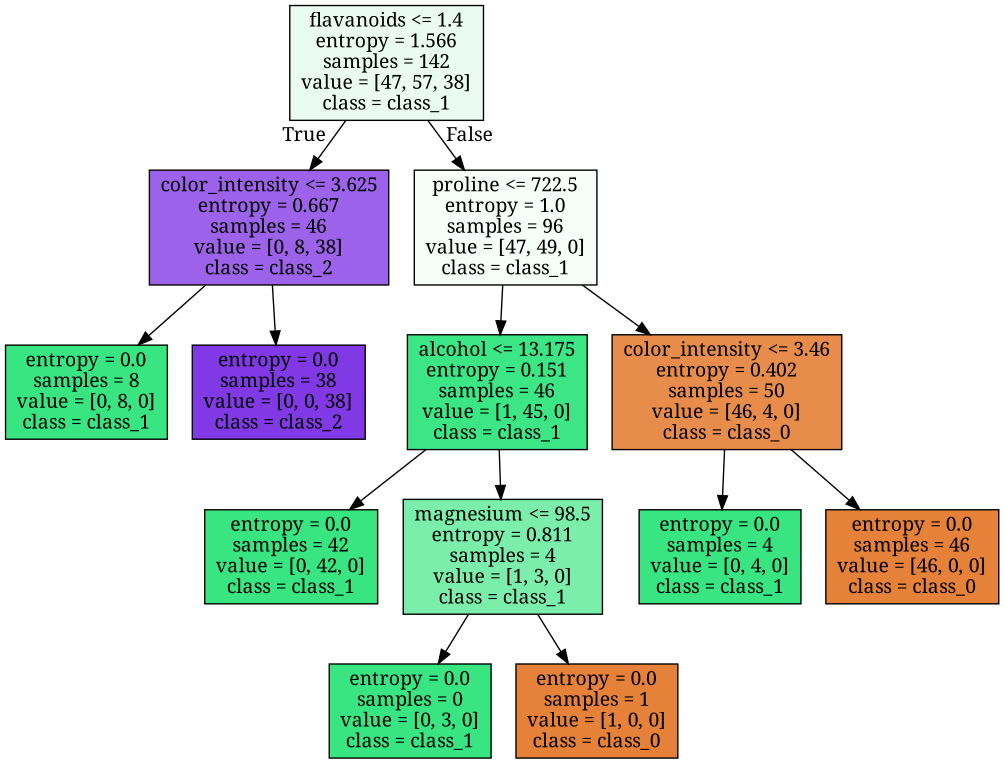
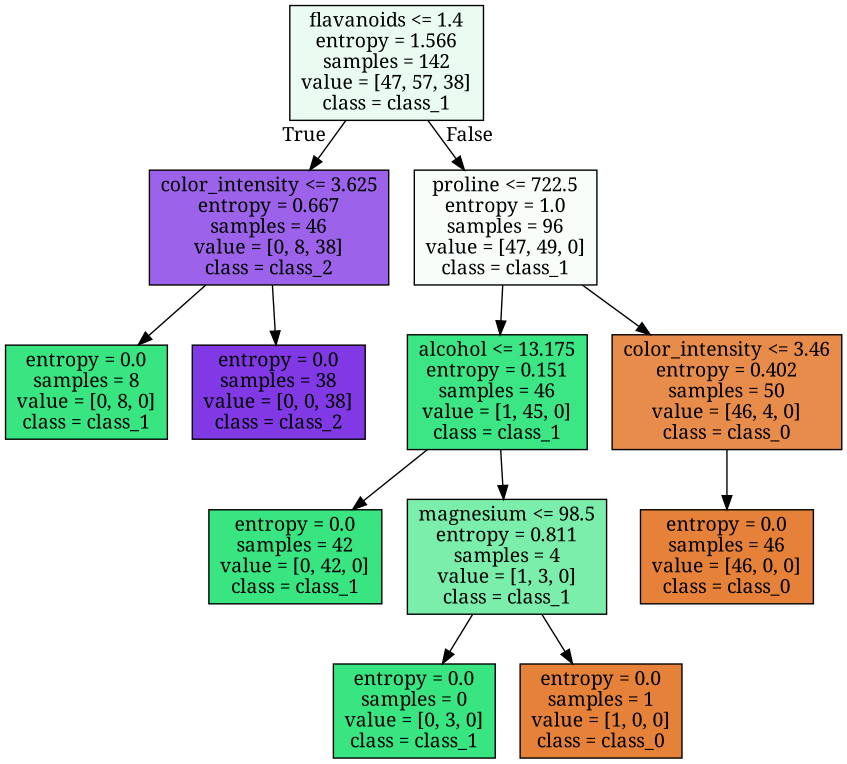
(720, 557) -> none
